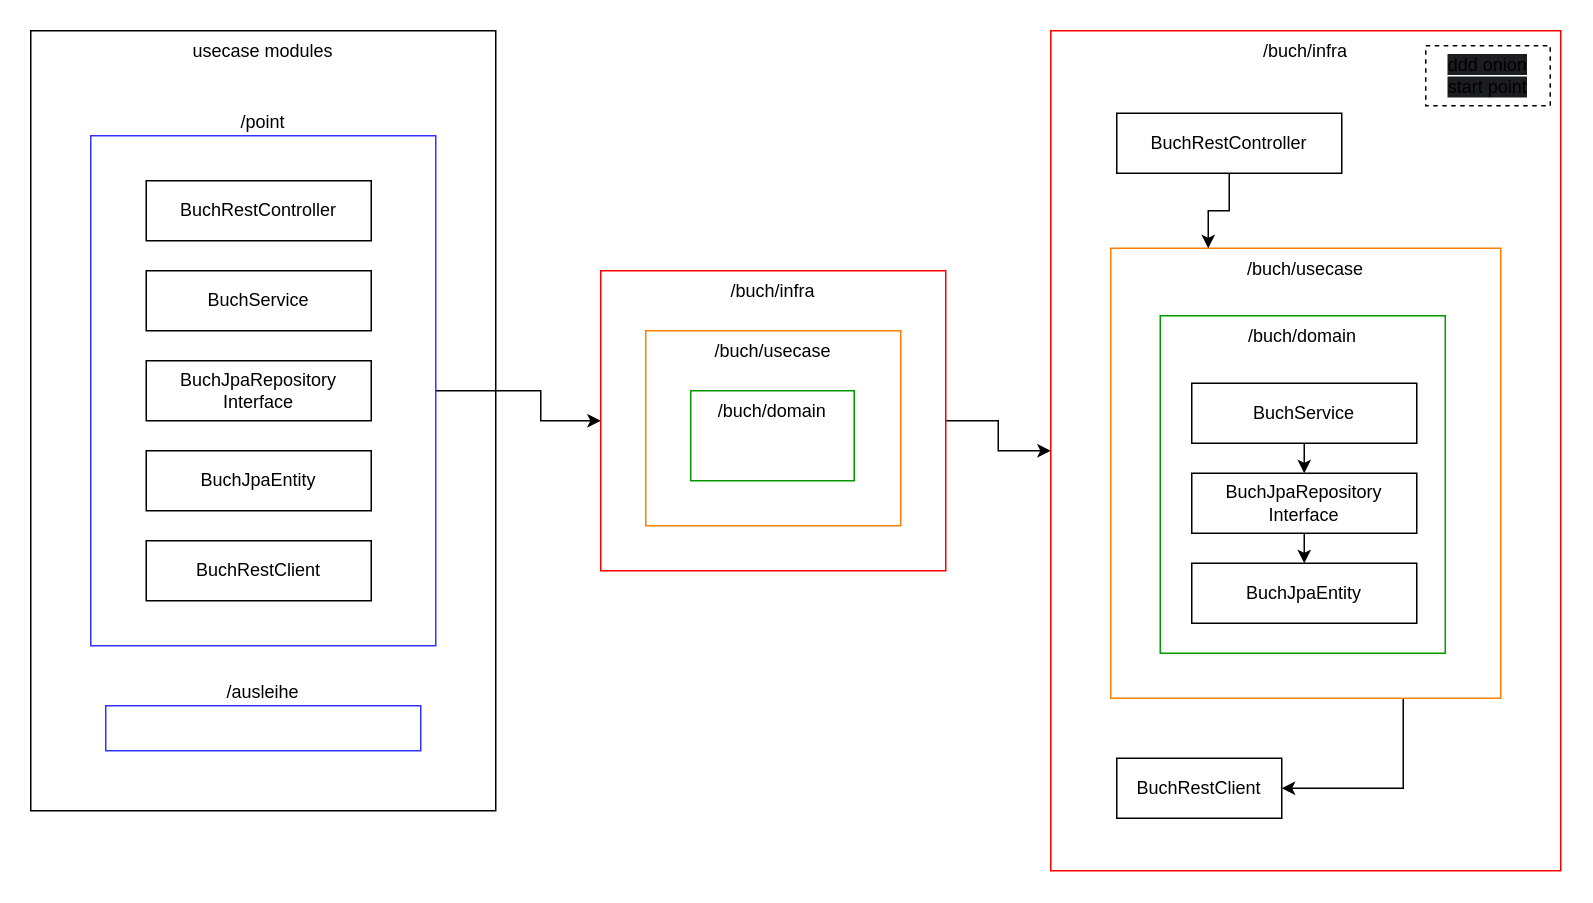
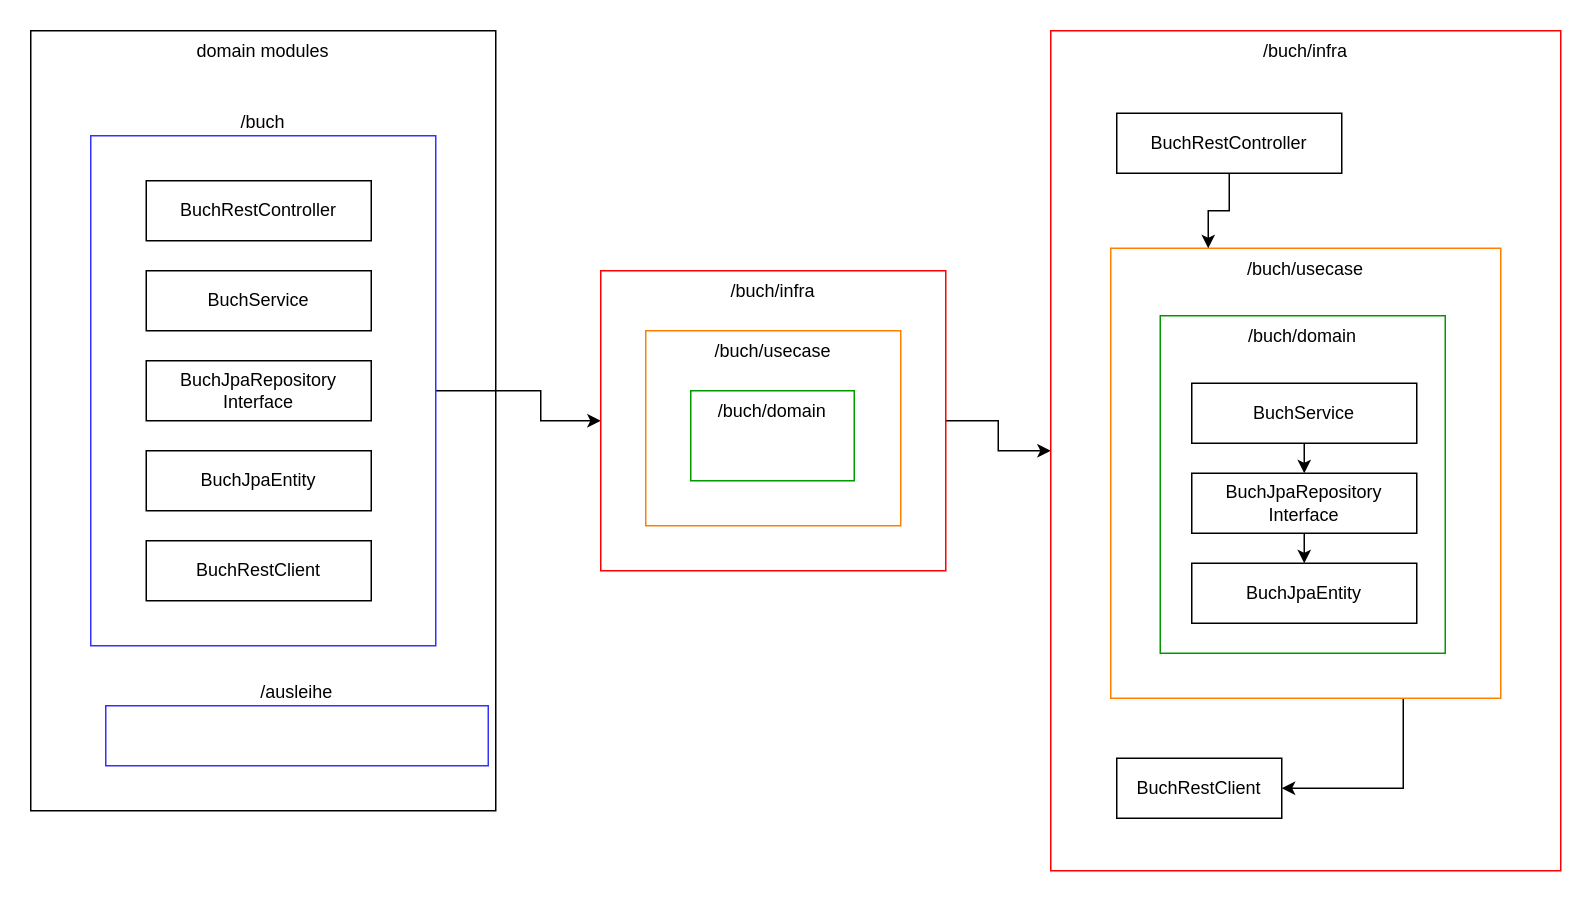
(263, 52) -> (263, 52)
(1488, 76) -> none
(263, 120) -> (263, 120)
(263, 728) -> (297, 736)
